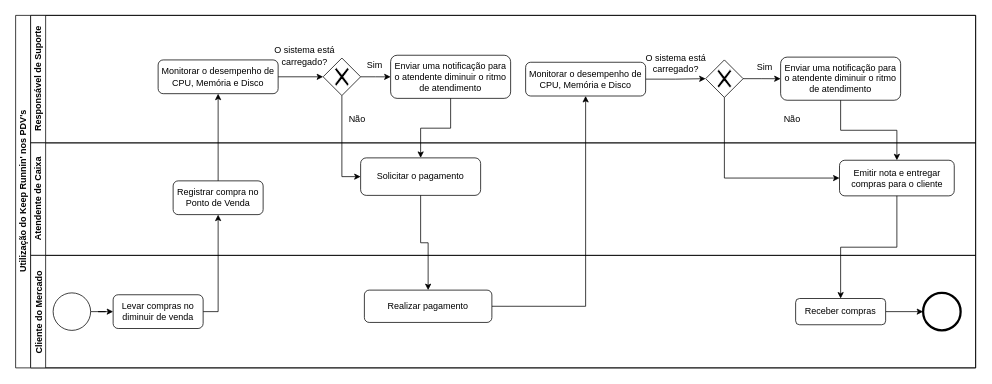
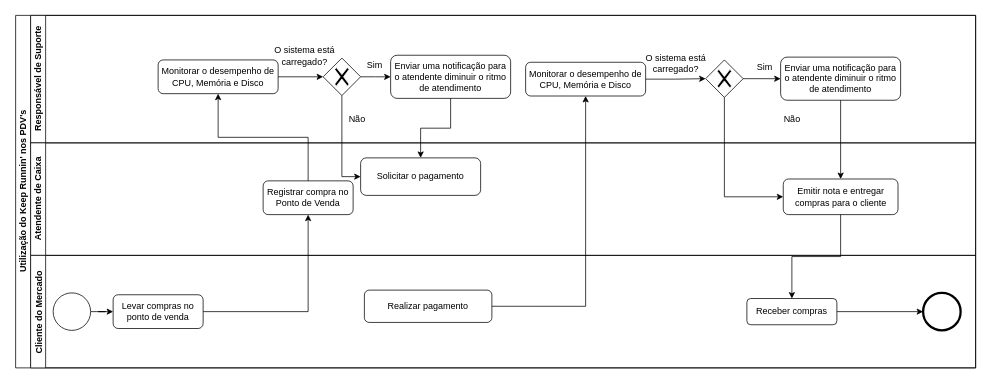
(897, 178) -> (840, 197)
(218, 198) -> (308, 198)
(420, 223) -> none
(158, 312) -> (158, 312)
(840, 312) -> (792, 312)
